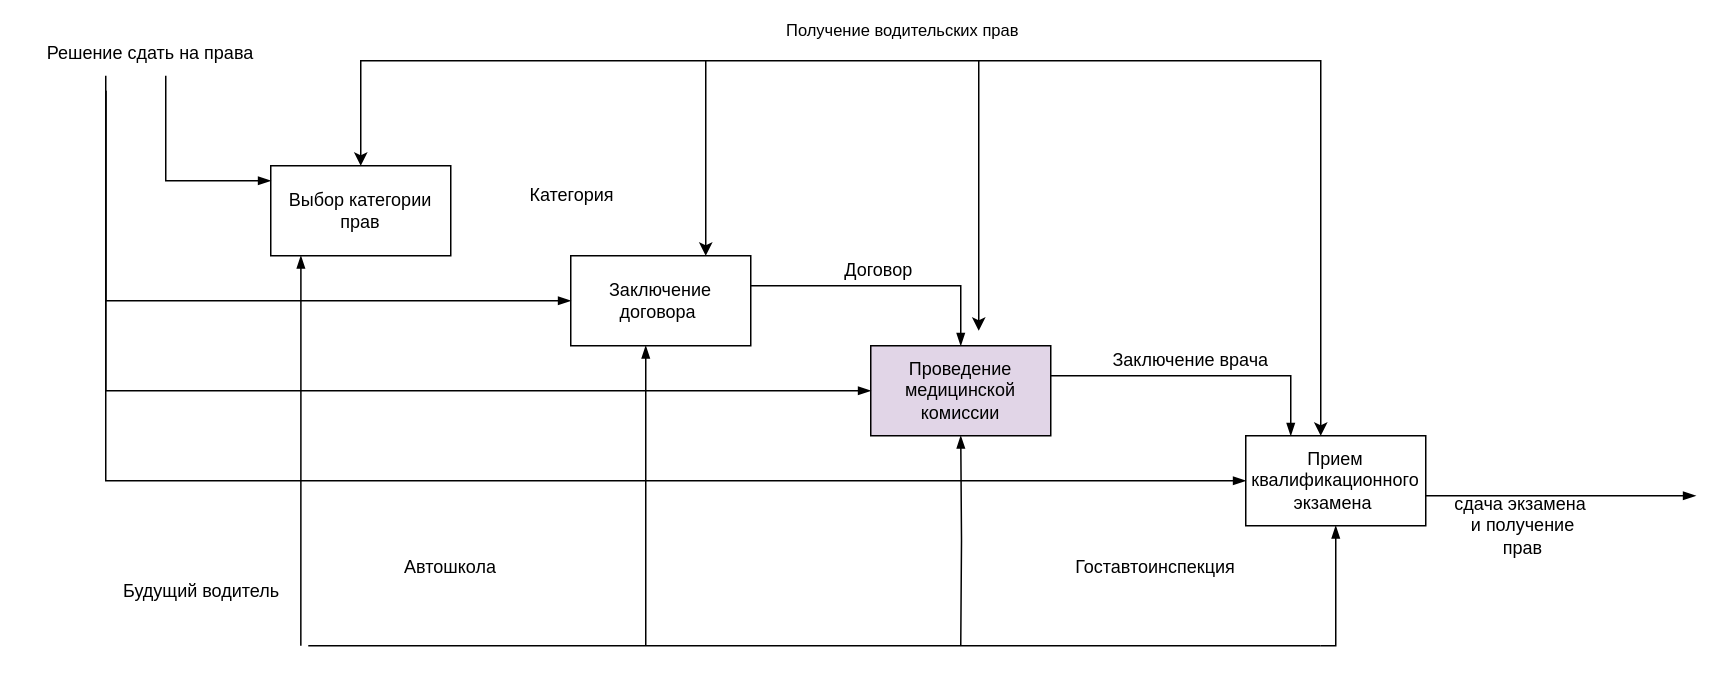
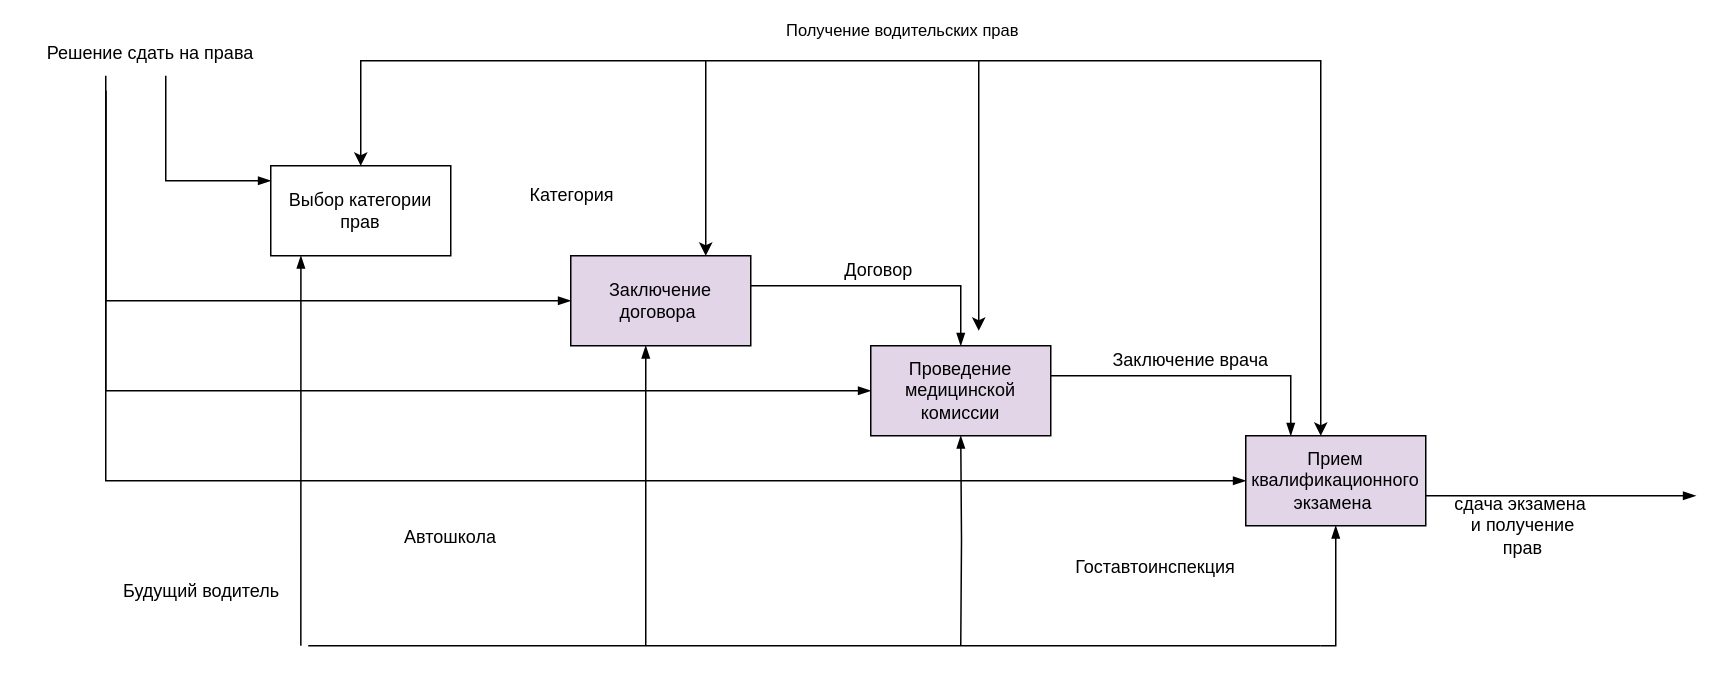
(661, 301) -> (661, 301)
(1336, 481) -> (1336, 481)
(451, 567) -> (451, 537)
